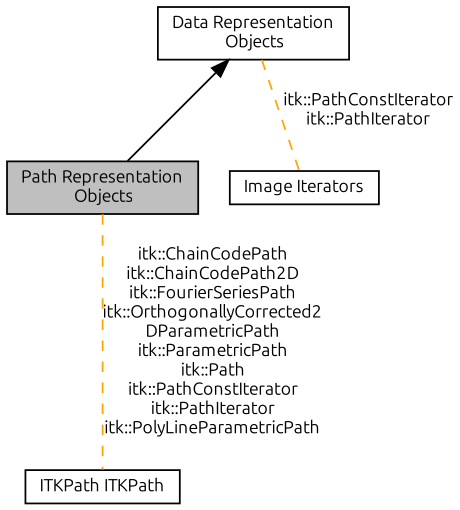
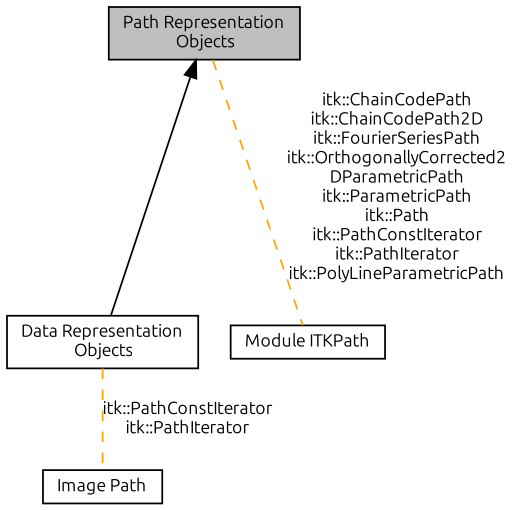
(172, 117) -> (151, 196)
(304, 188) -> (103, 487)
(103, 487) -> (308, 342)
